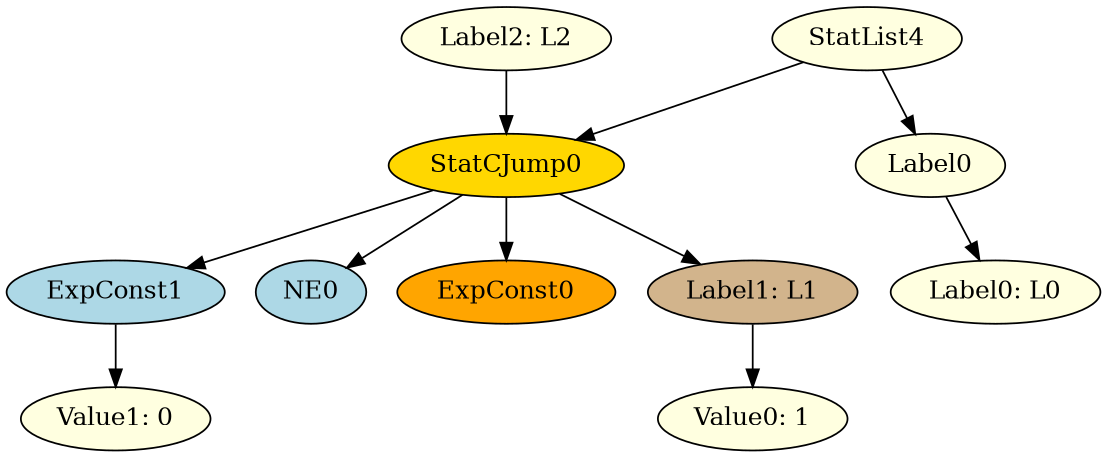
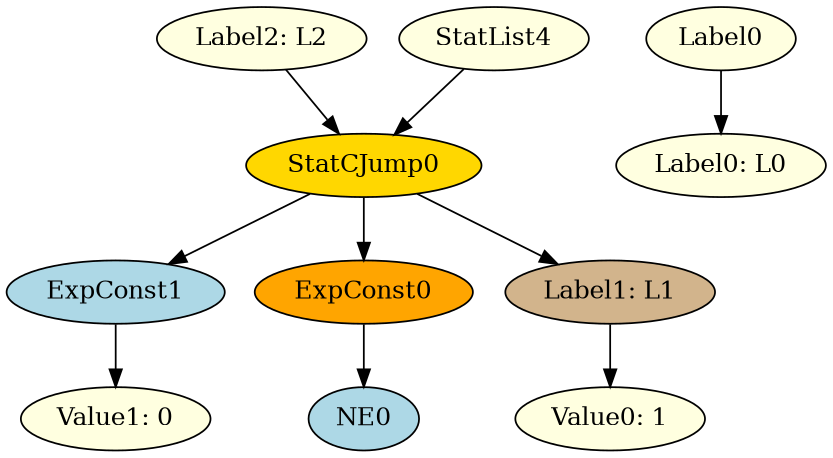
(895, 94) -> none
(412, 226) -> (364, 347)
